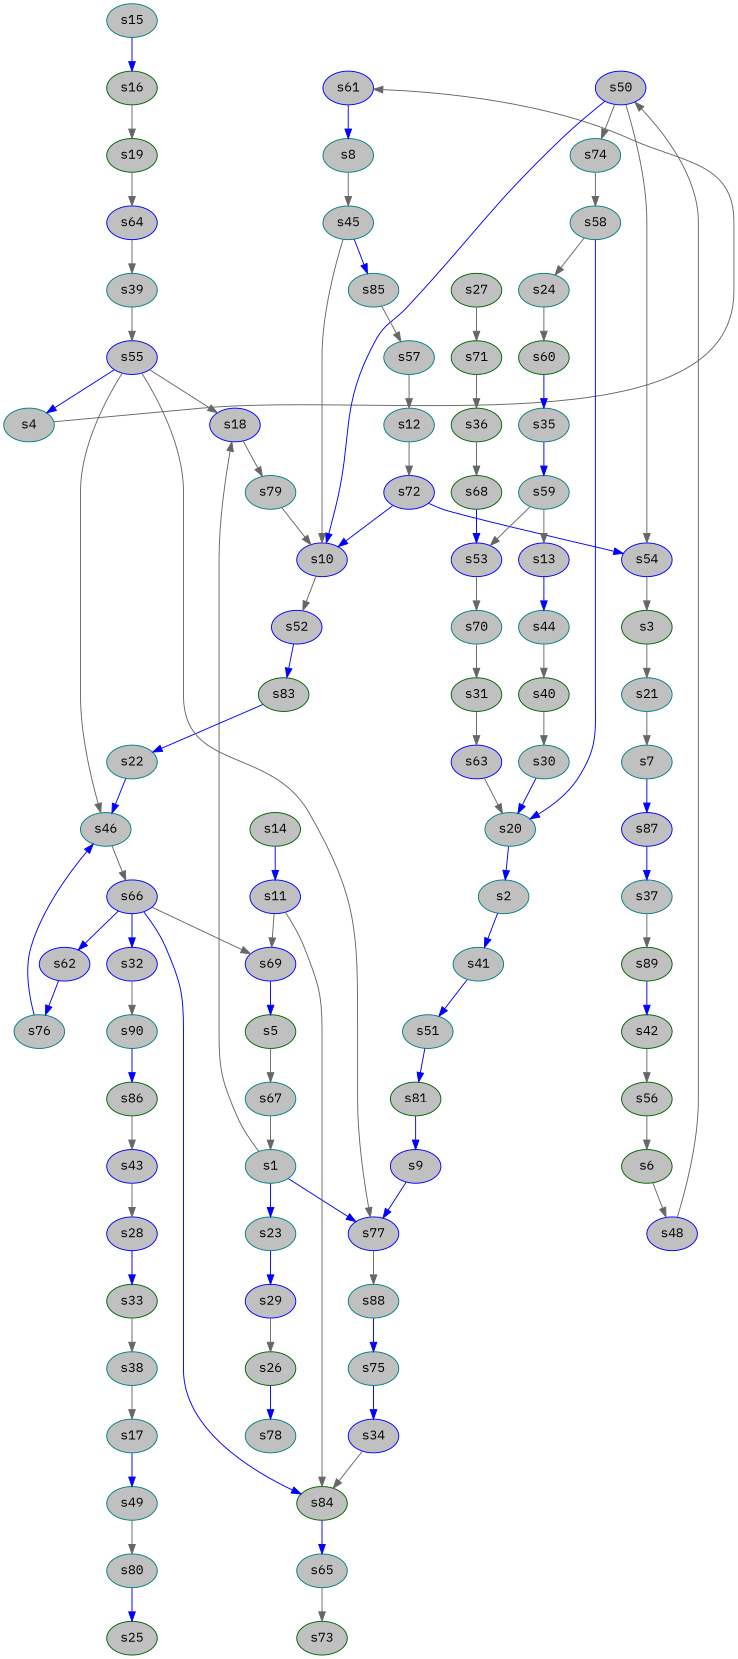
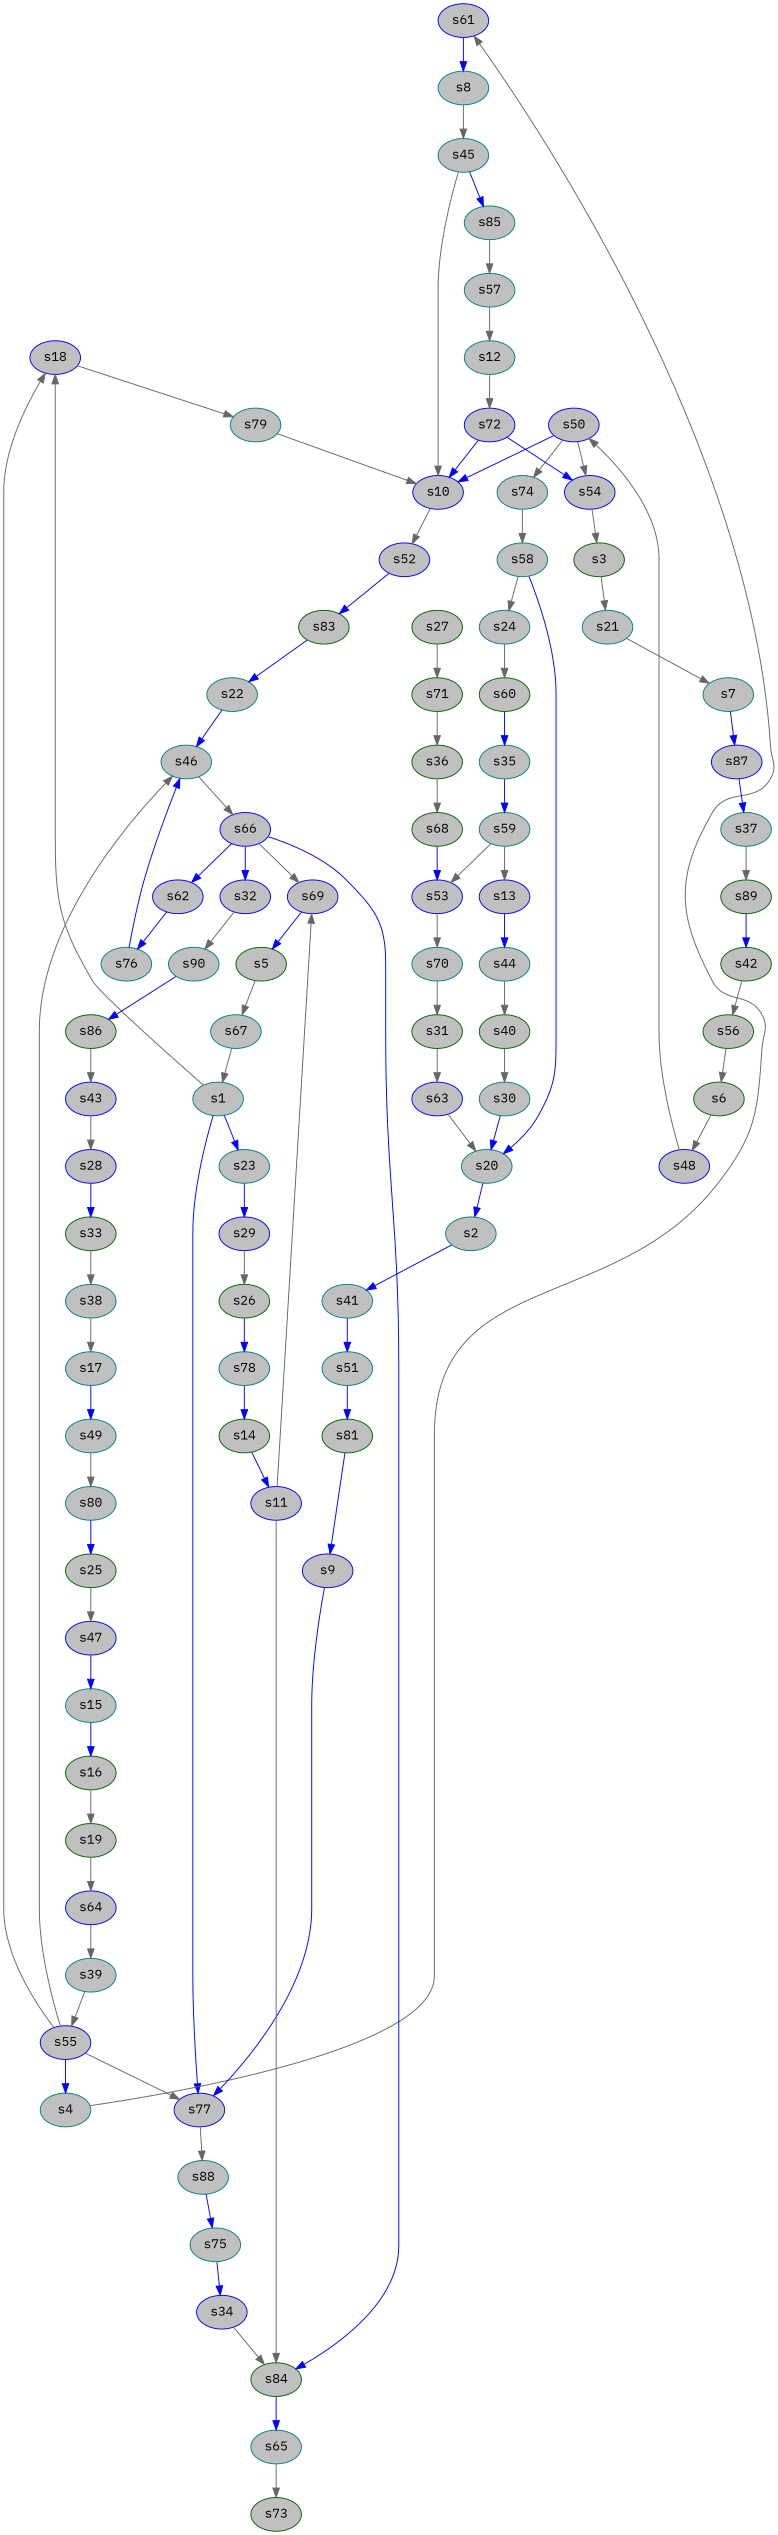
none -> (244, 1398)
none -> (91, 1638)
